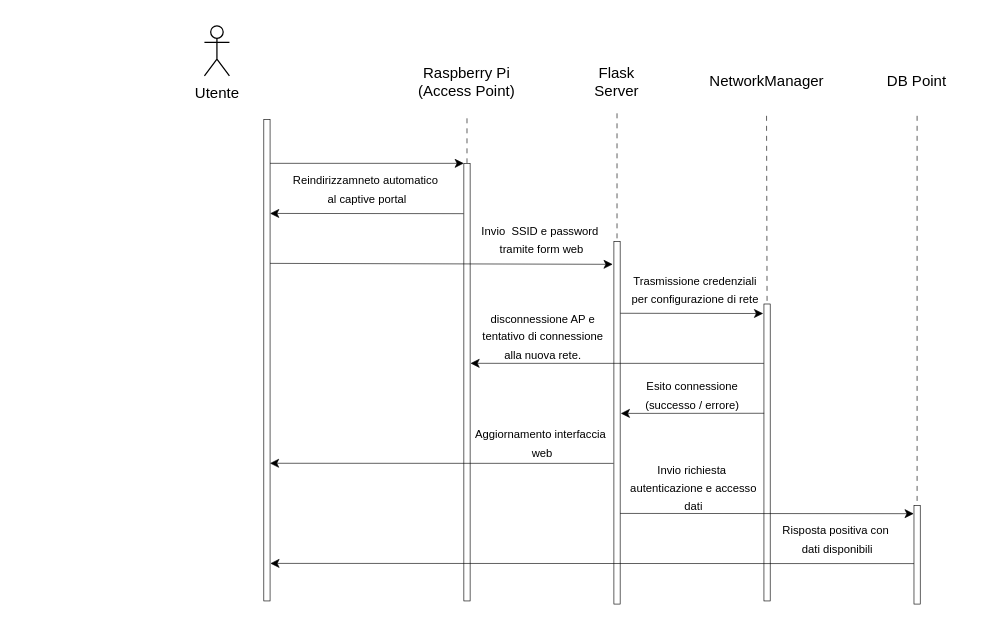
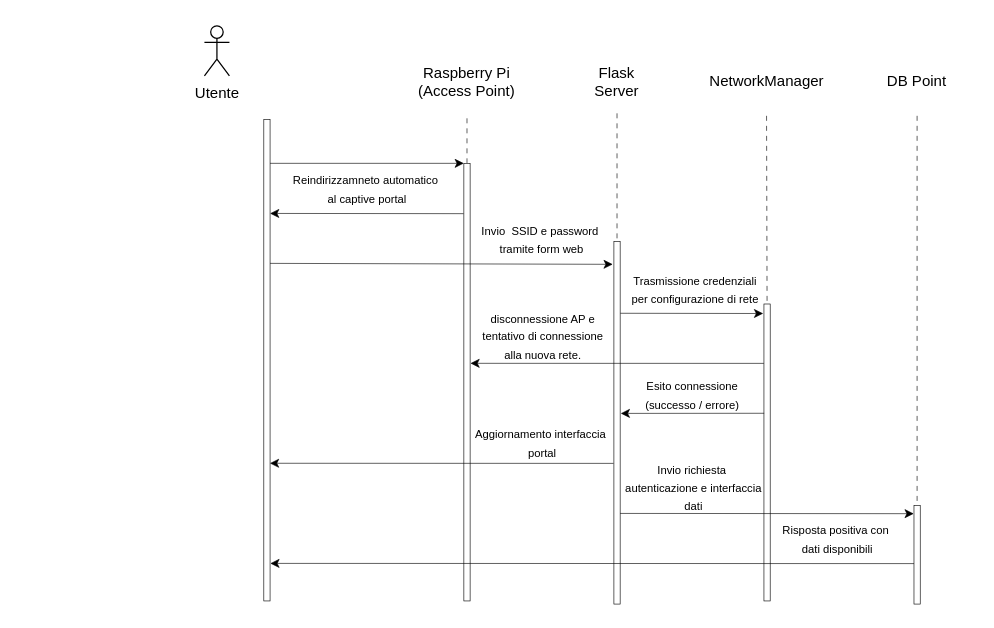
(543, 442) -> (543, 442)
(694, 487) -> (694, 487)
